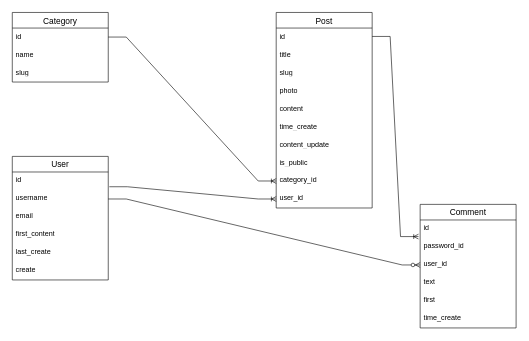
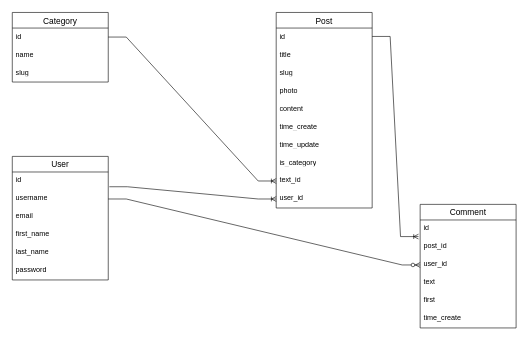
(308, 144) -> (301, 144)
(295, 162) -> (301, 162)
(301, 180) -> (293, 180)
(41, 234) -> (35, 234)
(445, 246) -> (437, 246)
(37, 252) -> (33, 252)
(28, 270) -> (32, 270)
